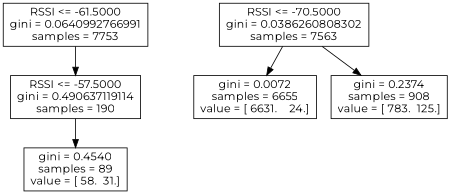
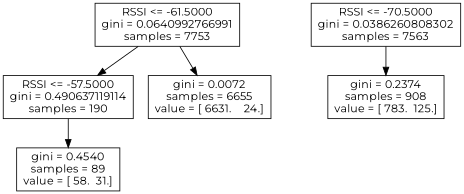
(277, 57) -> (186, 57)
